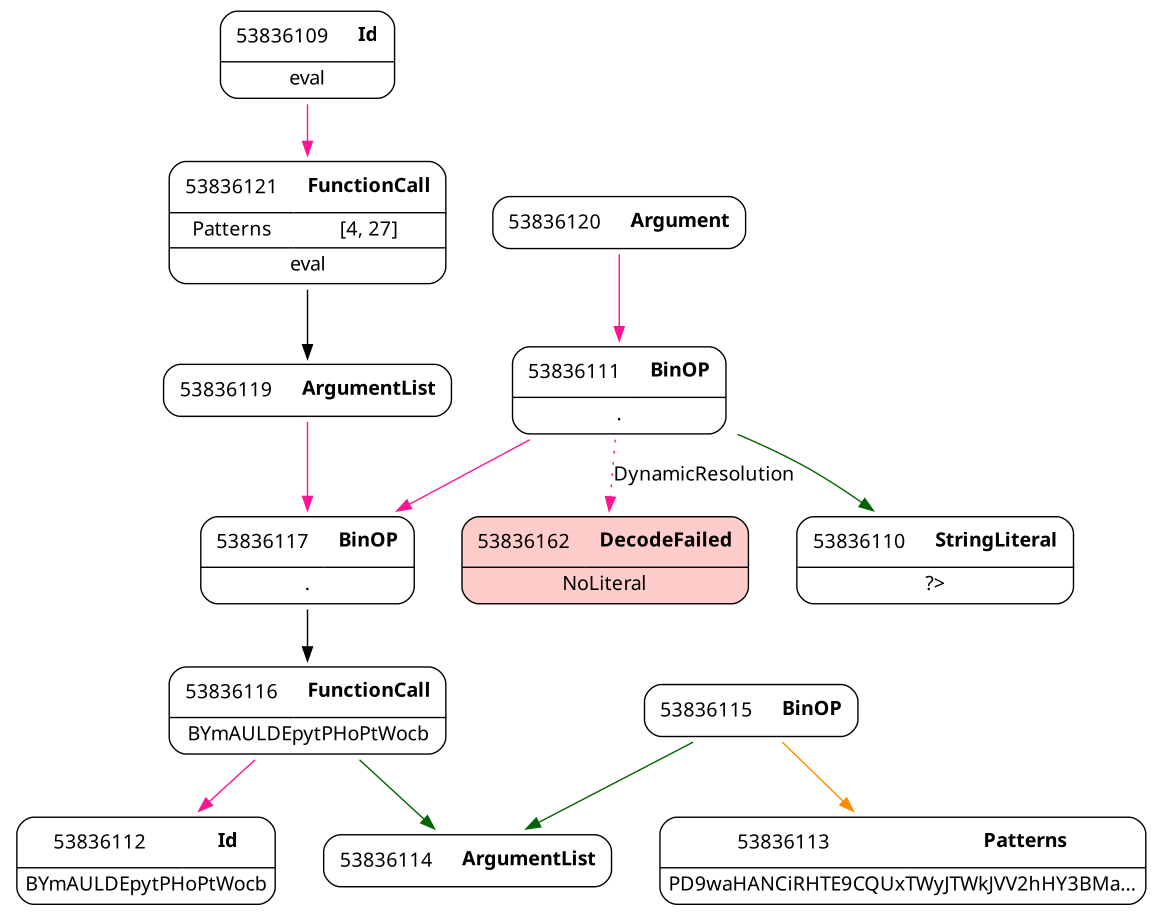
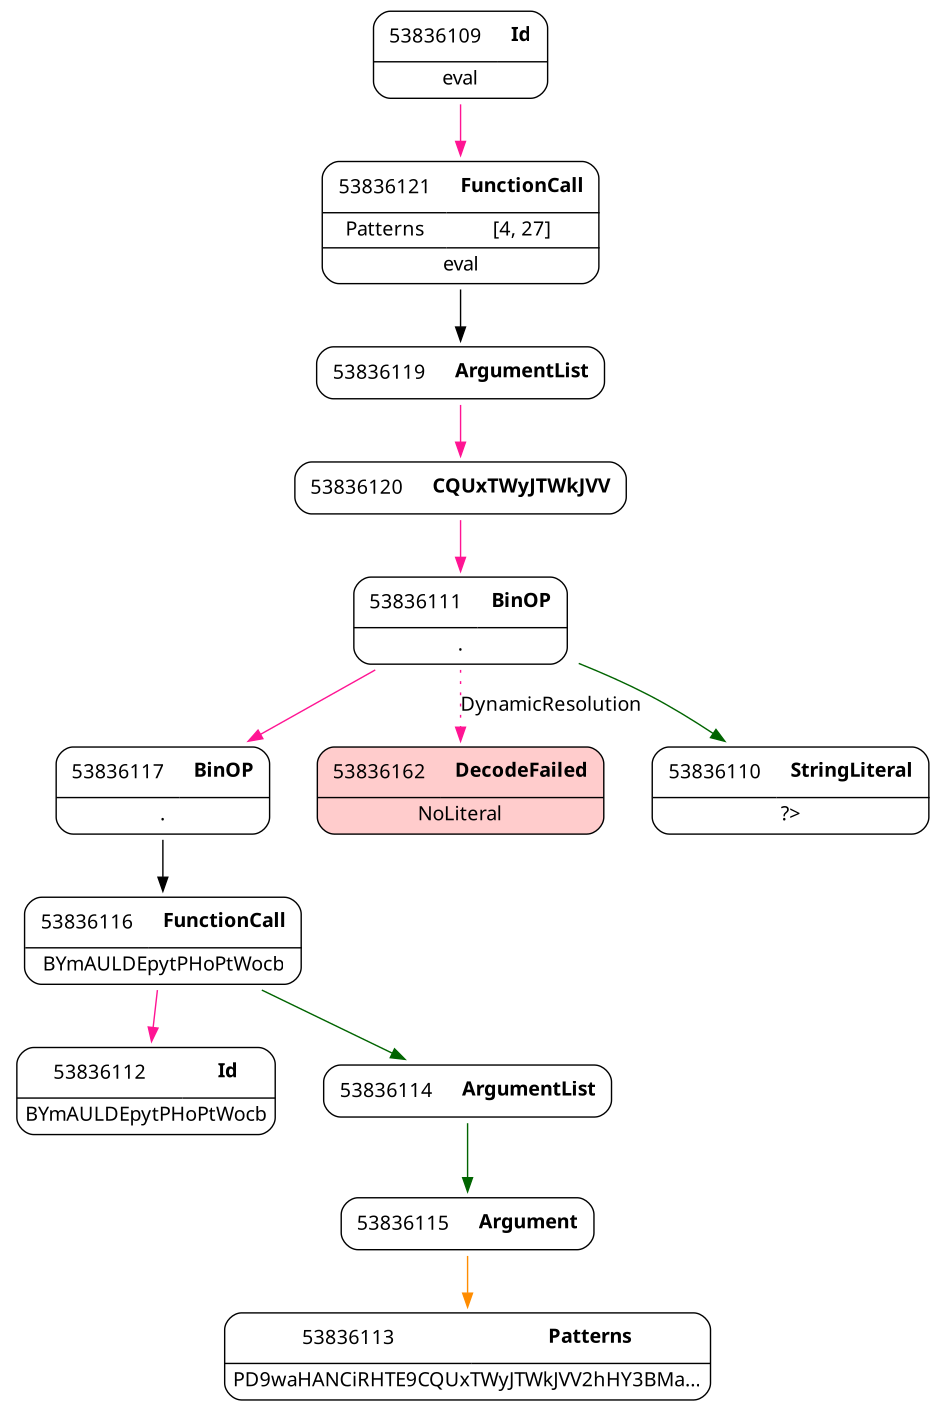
(680, 221) -> (522, 487)
(308, 459) -> (461, 424)
(812, 709) -> (529, 1222)
(616, 782) -> (468, 1150)
